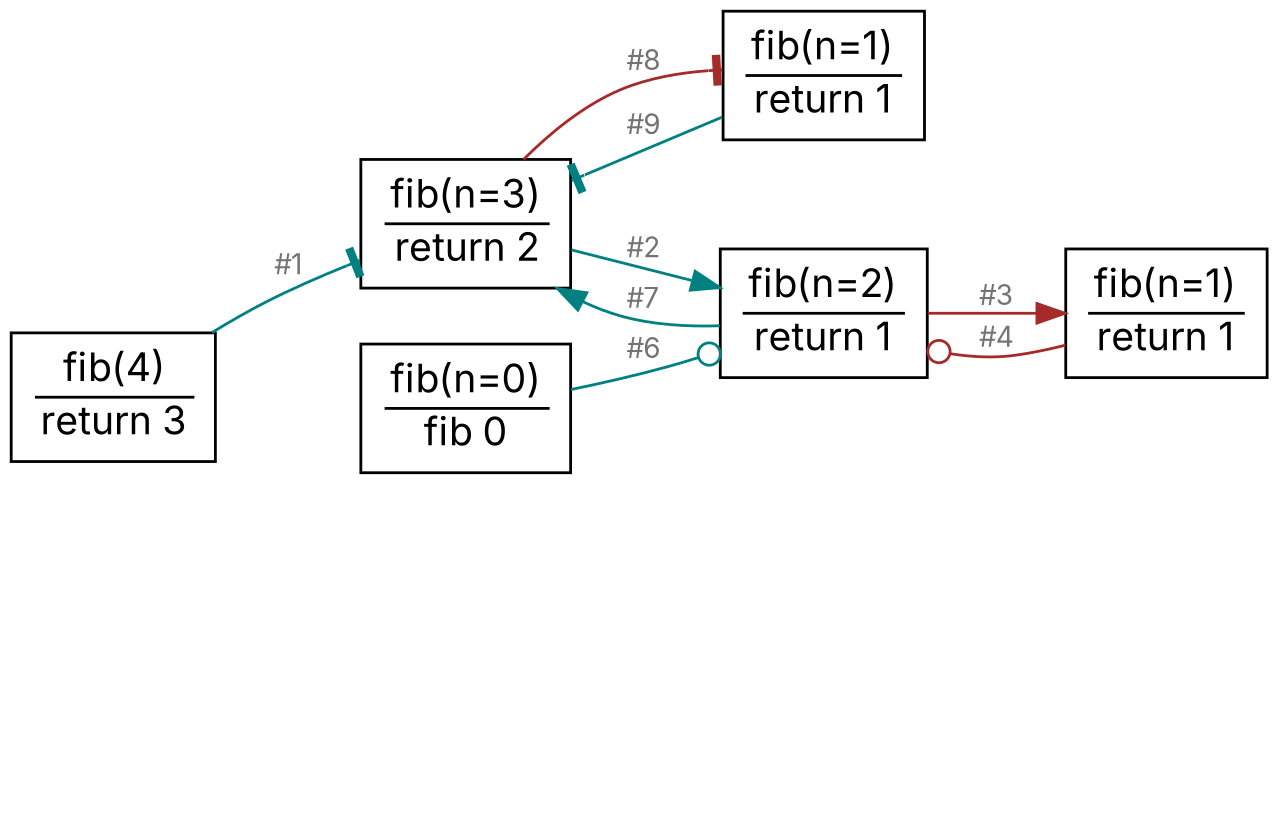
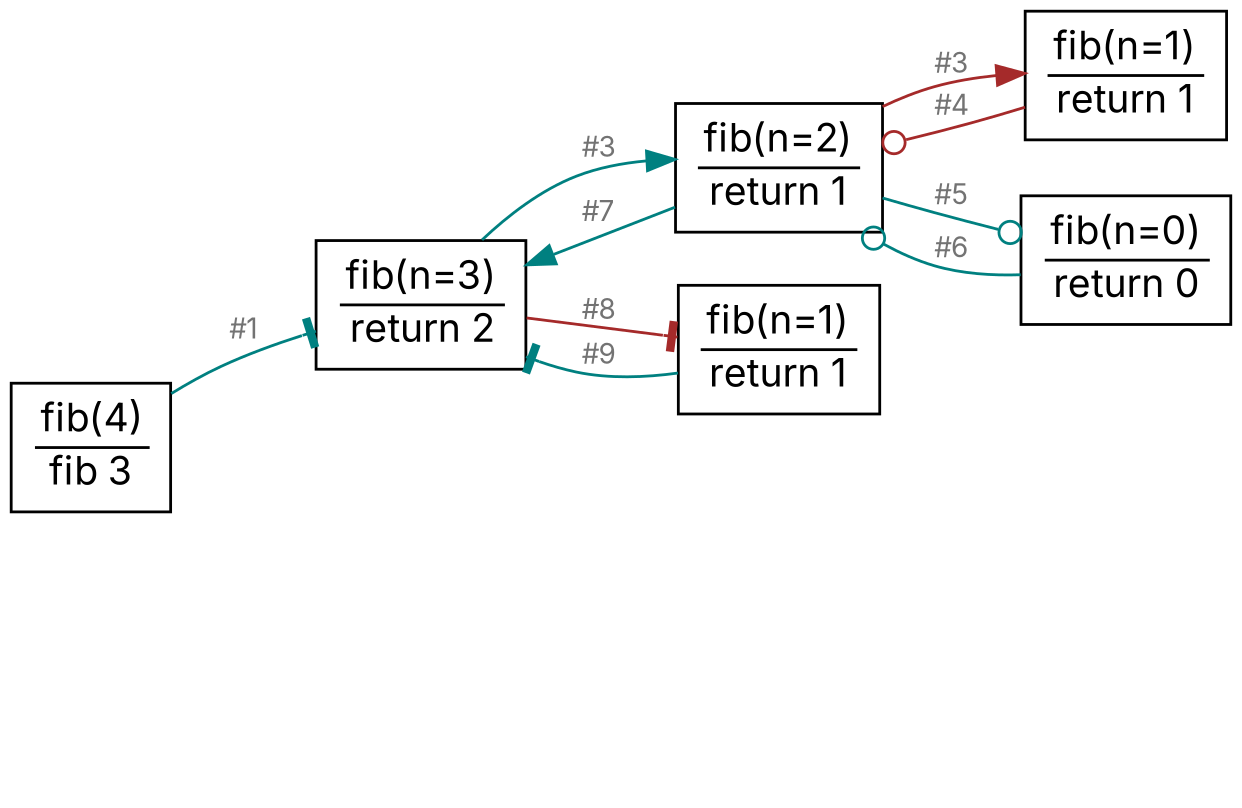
none -> (940, 214)
(645, 250) -> (600, 150)
(115, 422) -> (92, 473)
(467, 434) -> (1127, 285)
